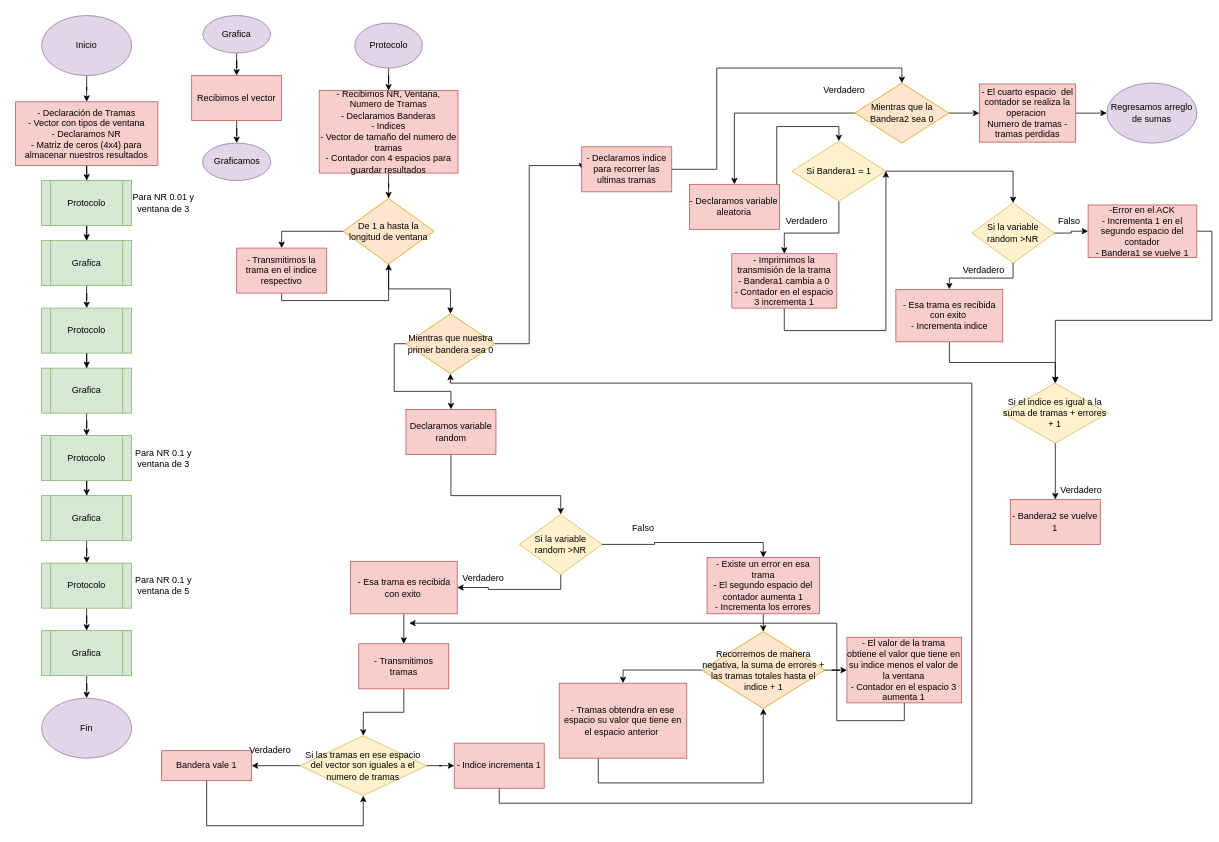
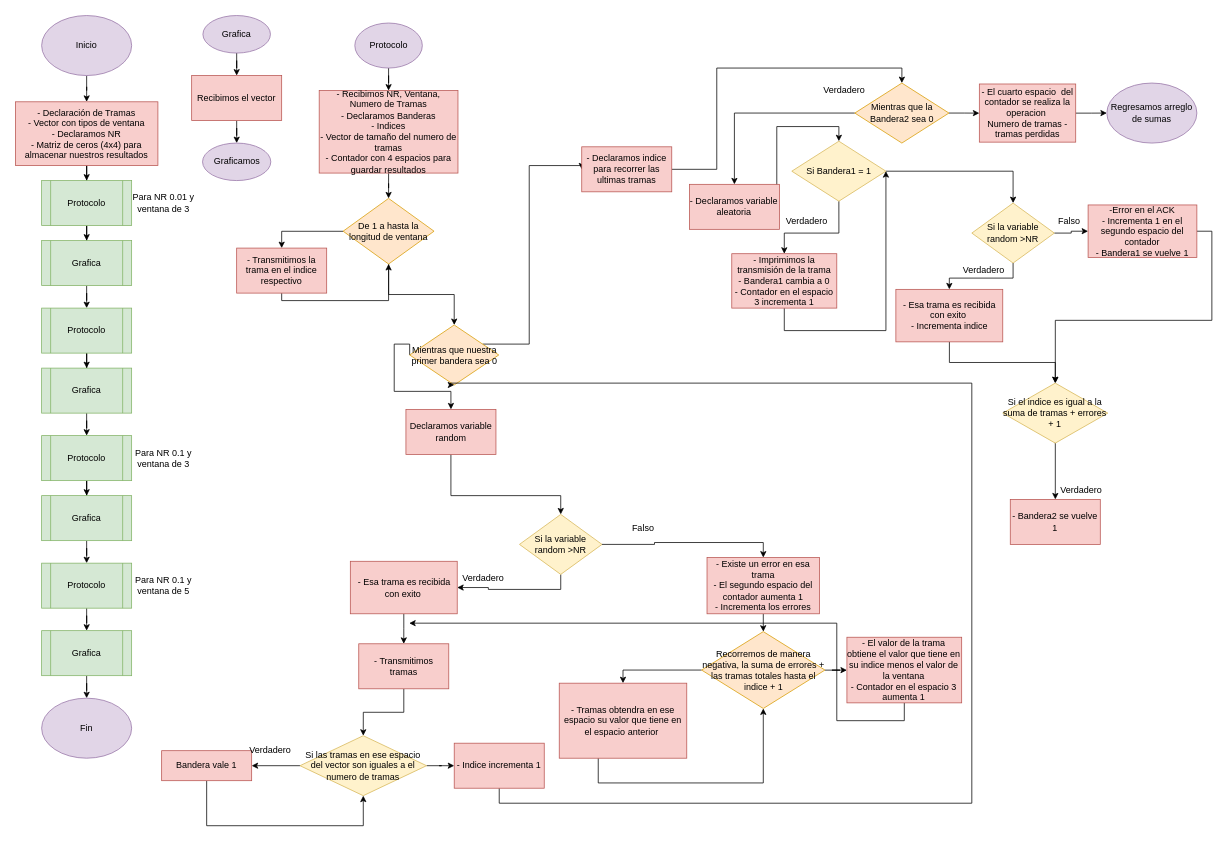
(450, 344) -> (454, 355)
